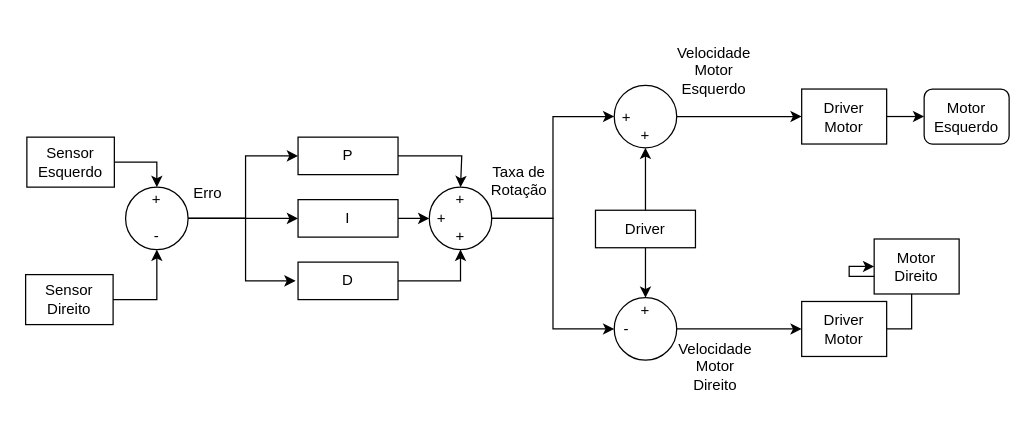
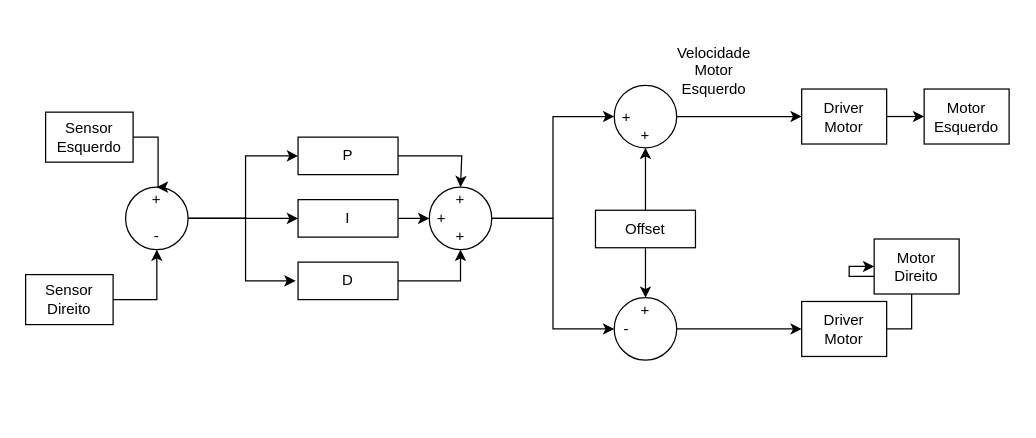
(967, 116) -> (967, 116)
(71, 162) -> (89, 137)
(519, 181) -> none
(208, 193) -> none
(646, 229) -> (646, 229)
(716, 366) -> none
